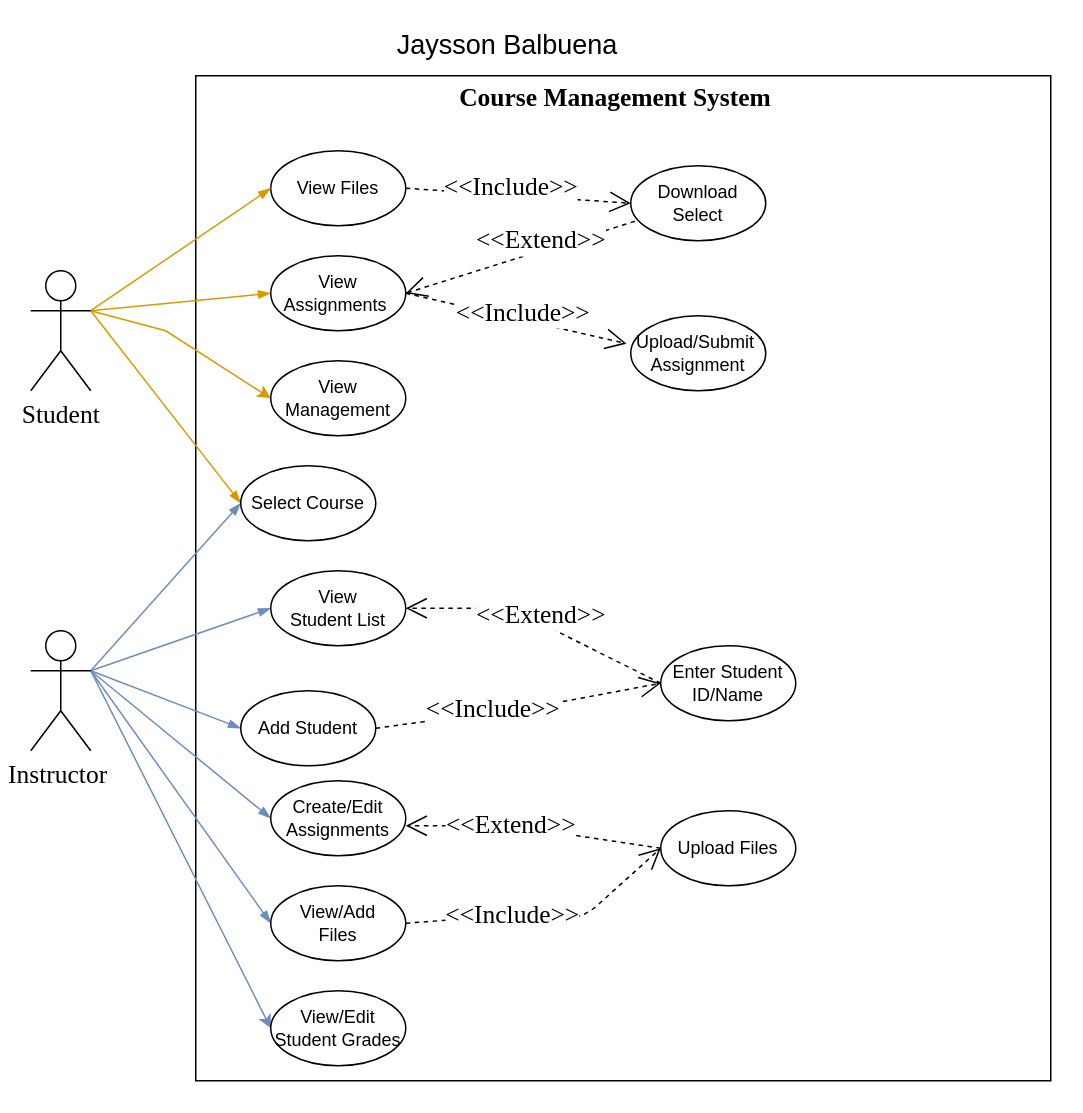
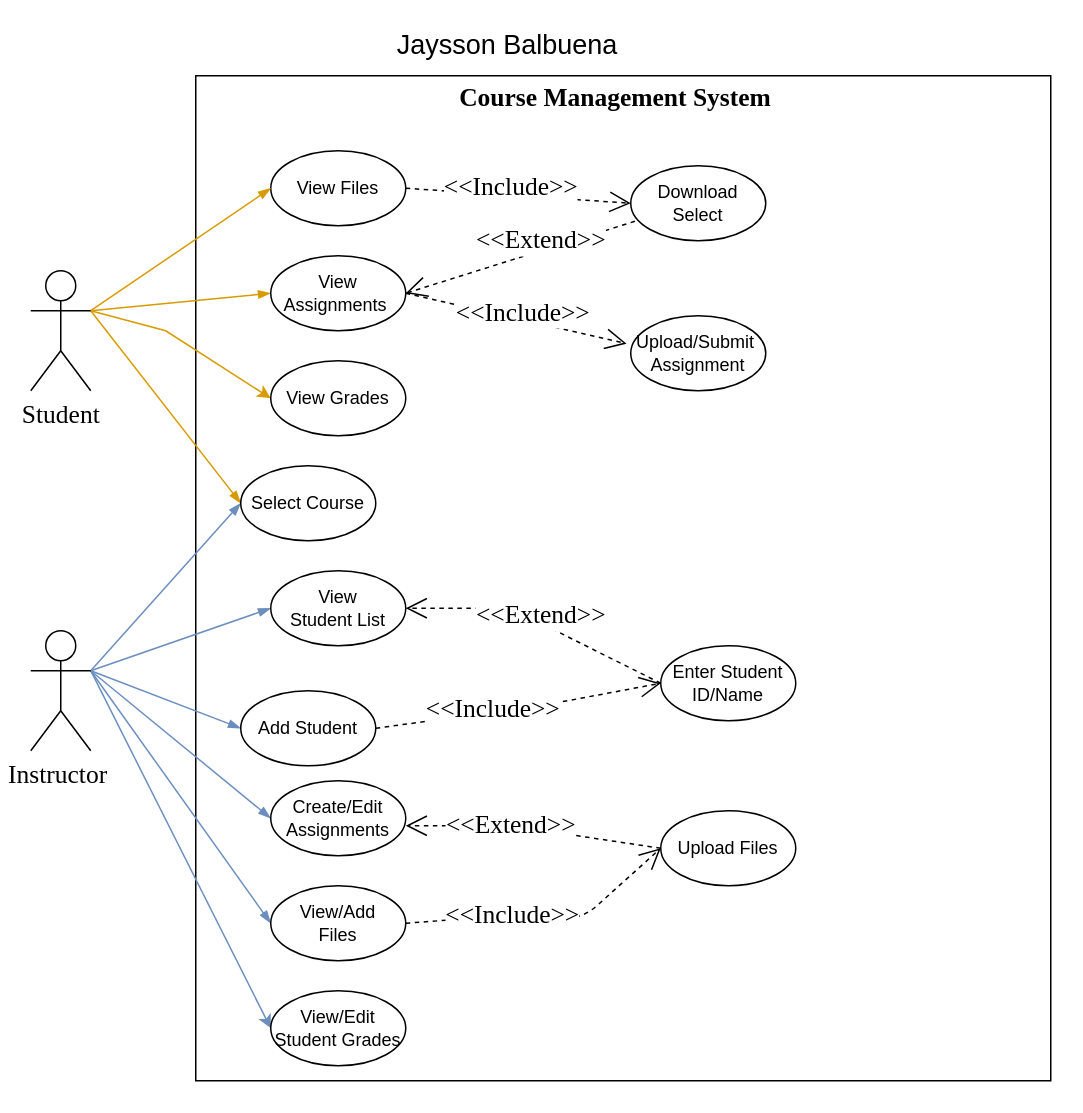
(338, 398) -> (338, 398)
